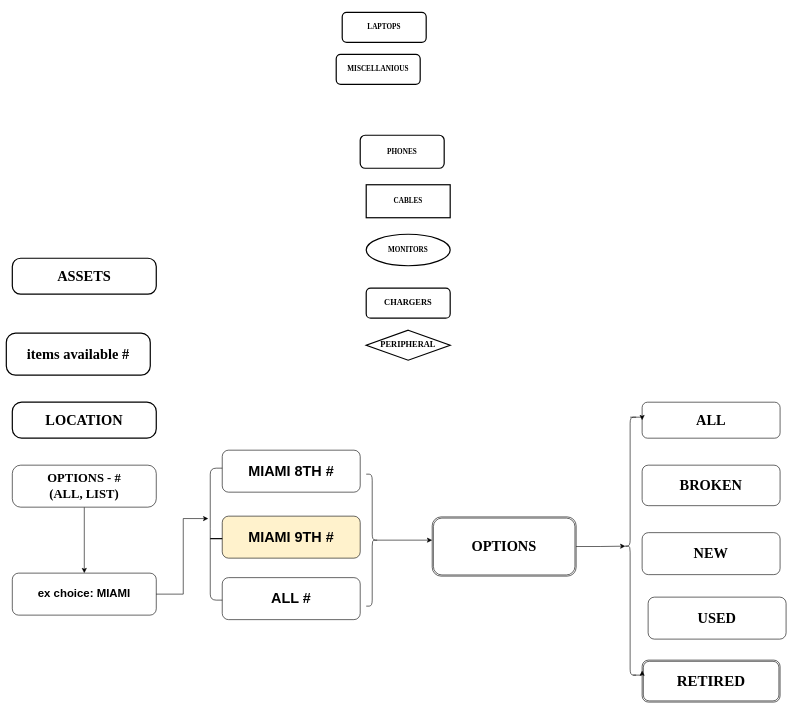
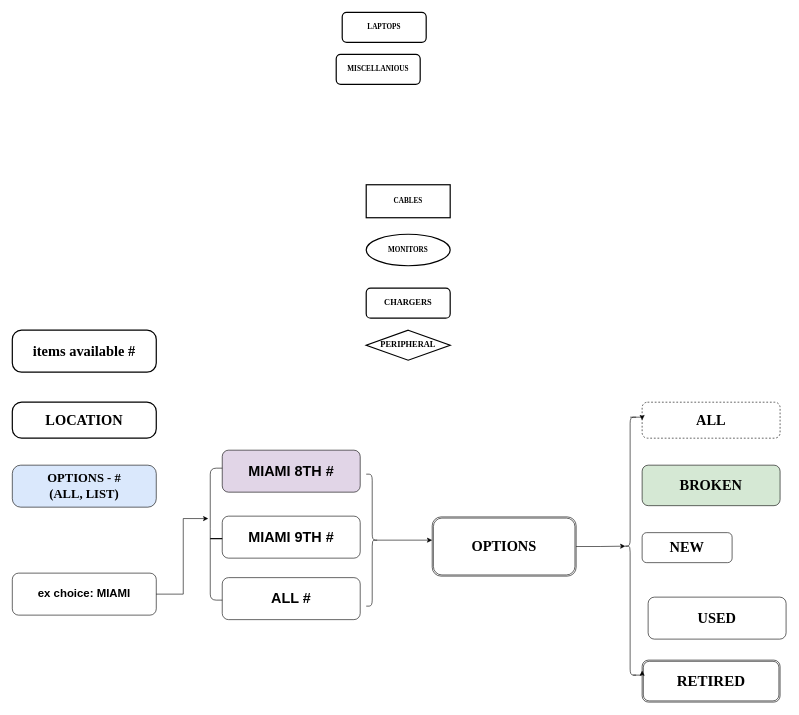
(402, 152) -> none
(84, 276) -> none
(78, 354) -> (84, 351)
(711, 420) -> (711, 420)
(291, 471) -> (291, 471)
(84, 486) -> (84, 486)
(711, 486) -> (711, 486)
(291, 537) -> (291, 537)
(711, 554) -> (687, 548)
(84, 567) -> none
